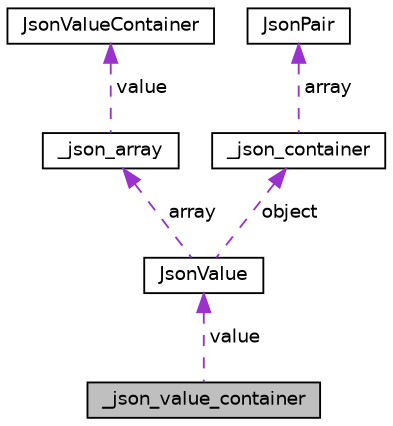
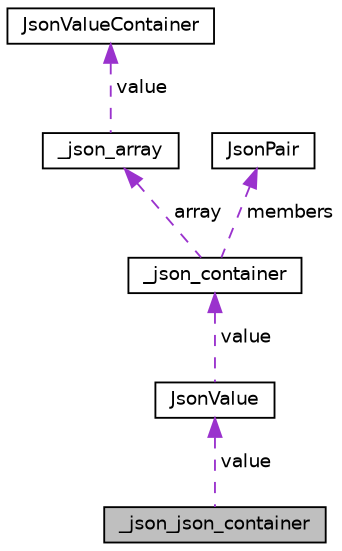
(326, 88) -> (288, 213)
(288, 213) -> (244, 338)
(163, 221) -> (169, 220)
(204, 400) -> (215, 525)
